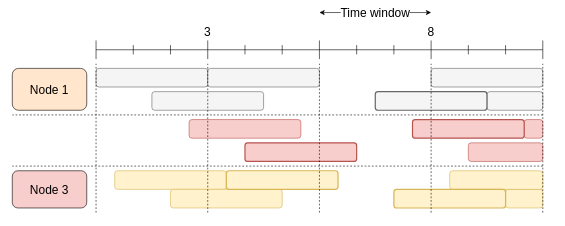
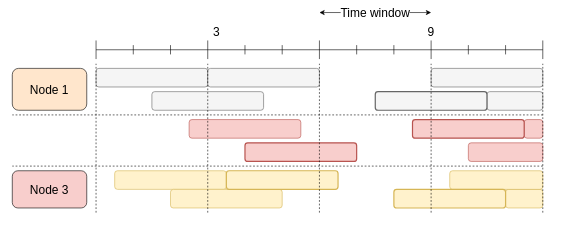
(208, 31) -> (217, 31)
(431, 31) -> (431, 31)
